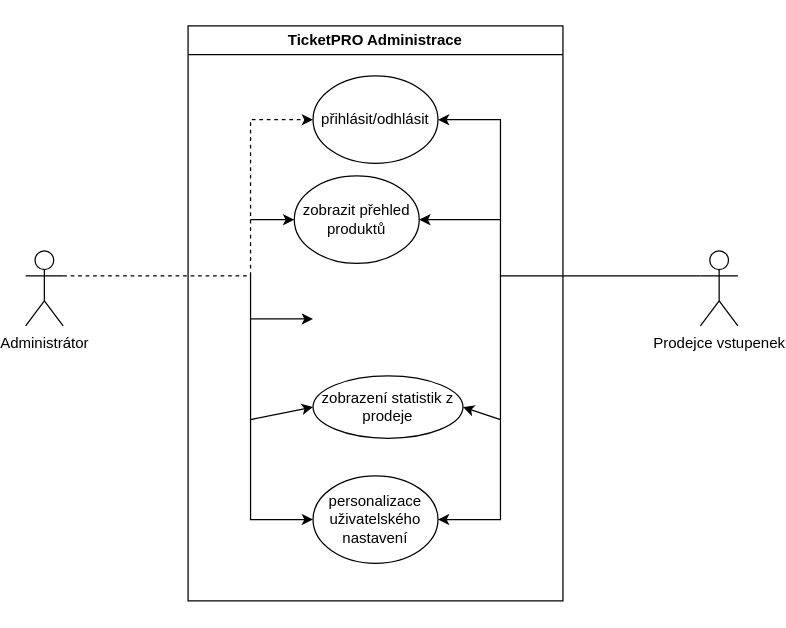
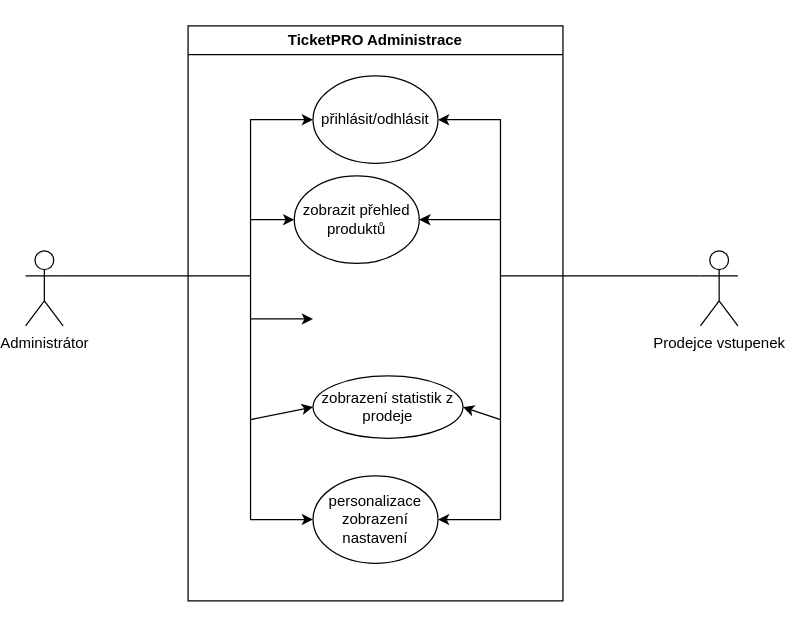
(251, 263) -> (251, 263)
(376, 519) -> (376, 519)
